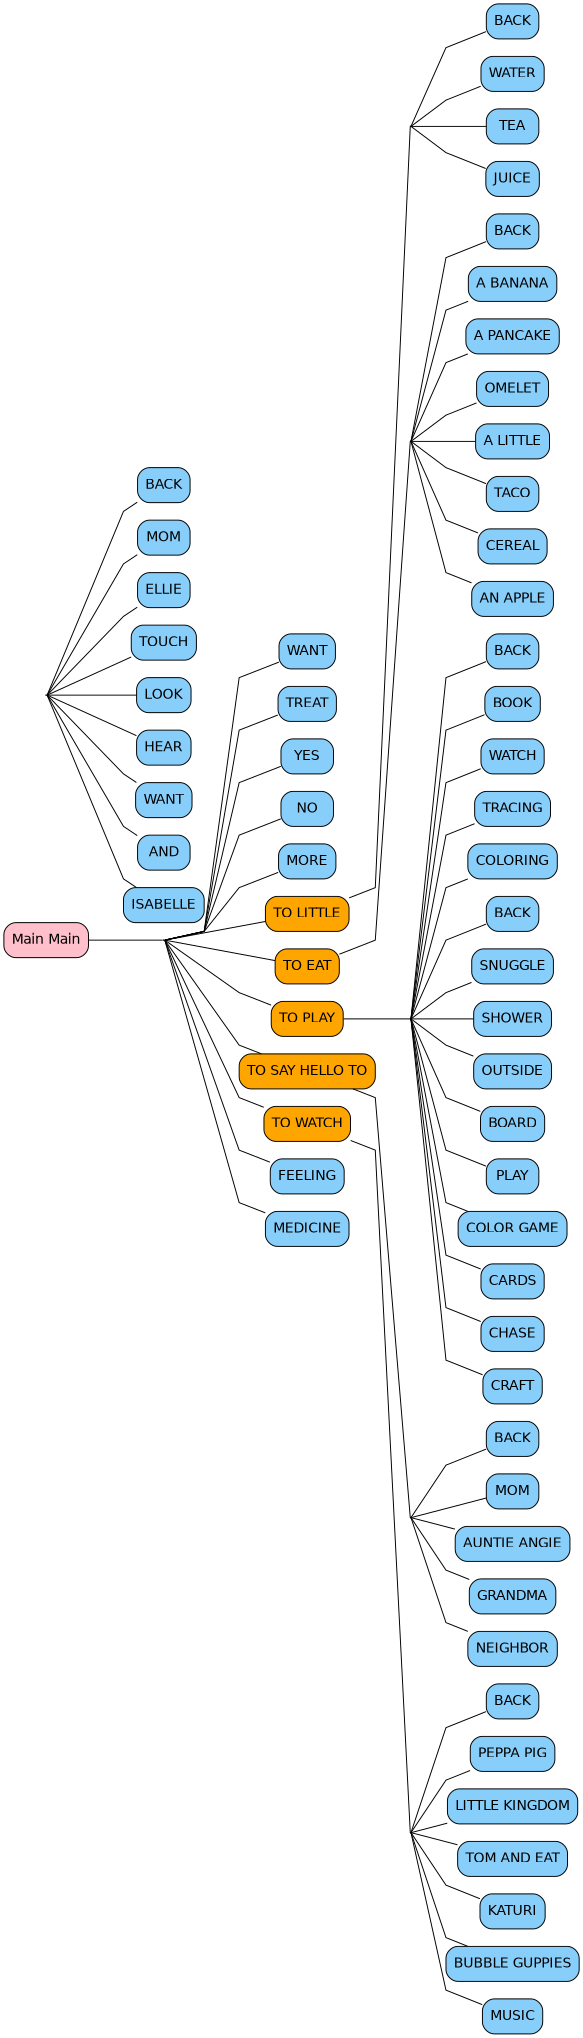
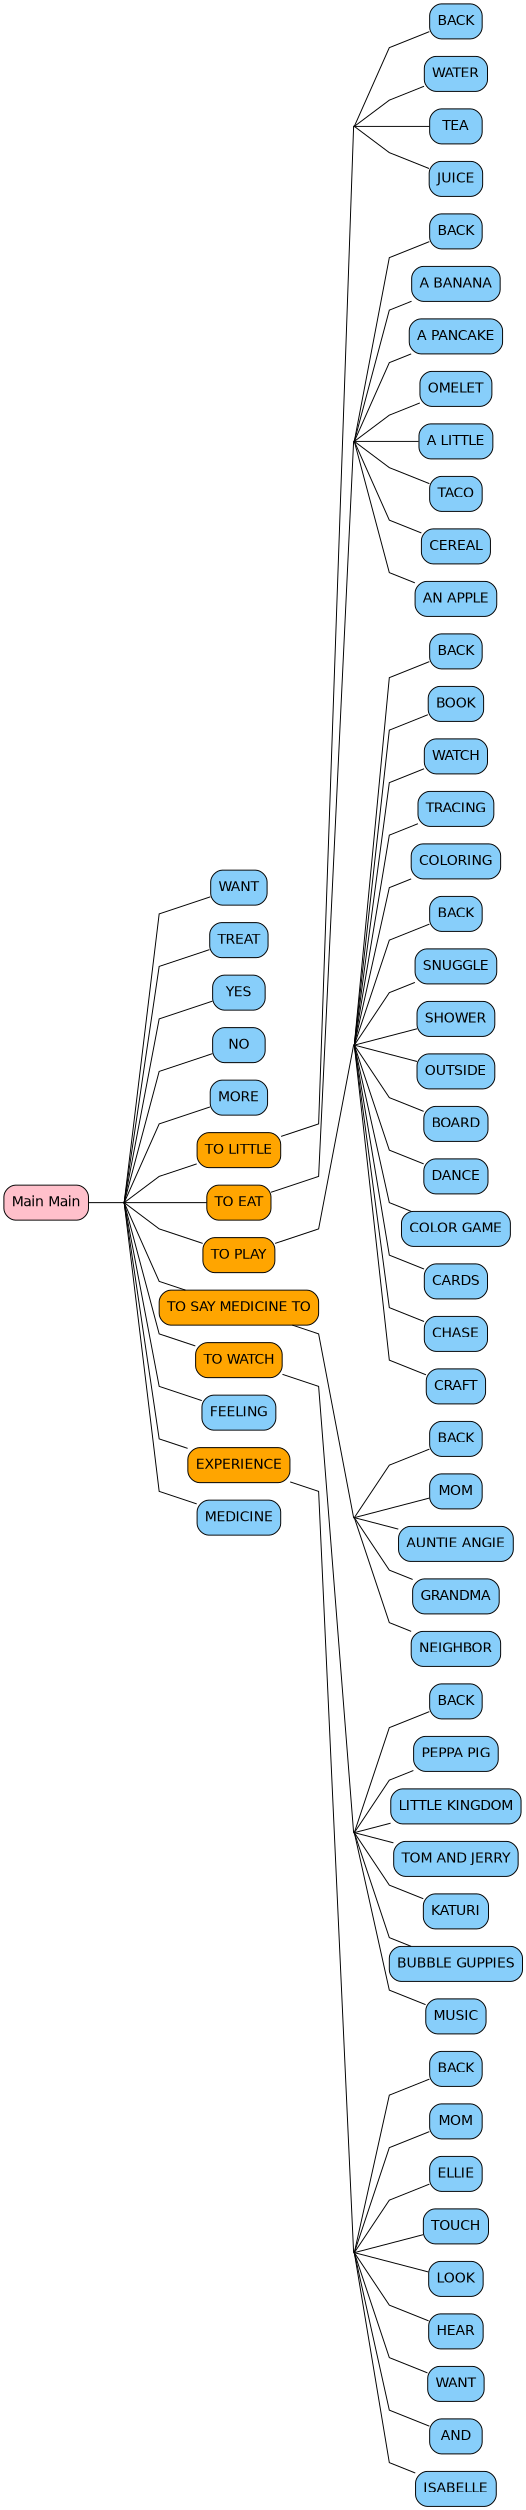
(307, 1071) -> (239, 1308)
(513, 1176) -> (456, 1176)
none -> (239, 1465)
(513, 1859) -> (456, 1859)
